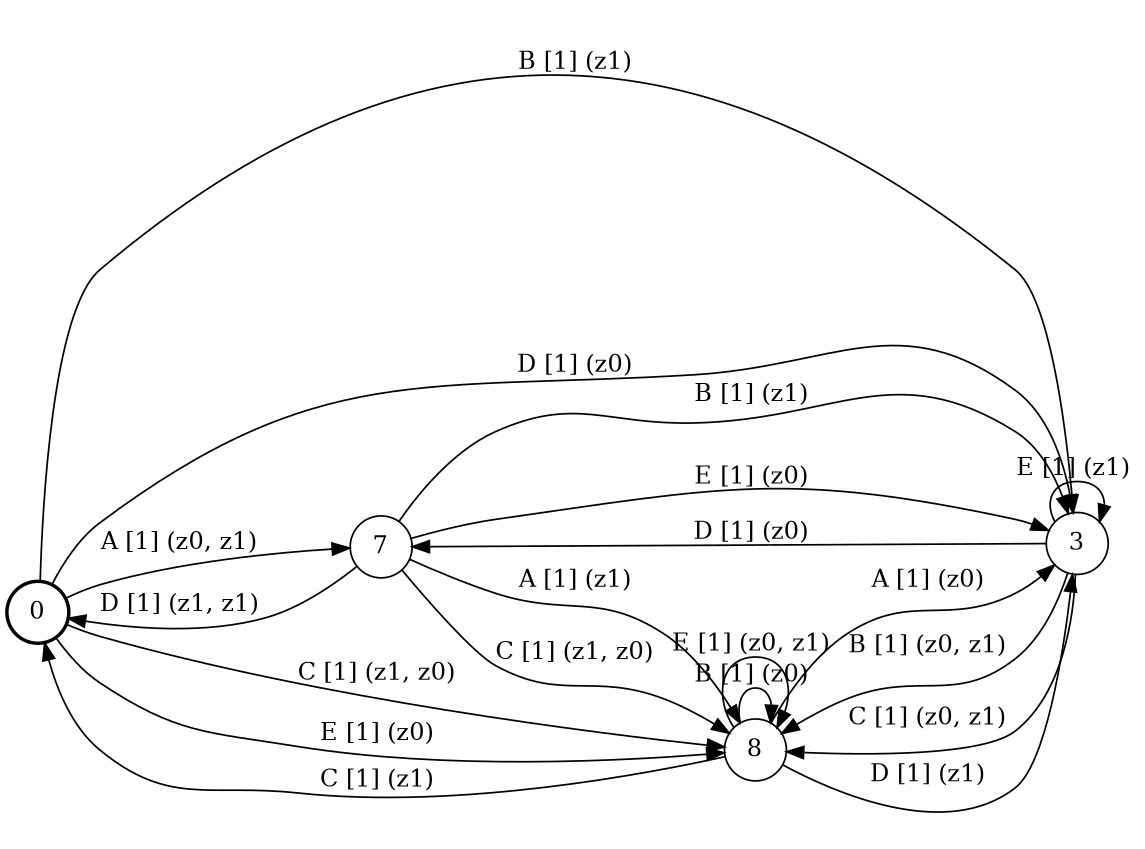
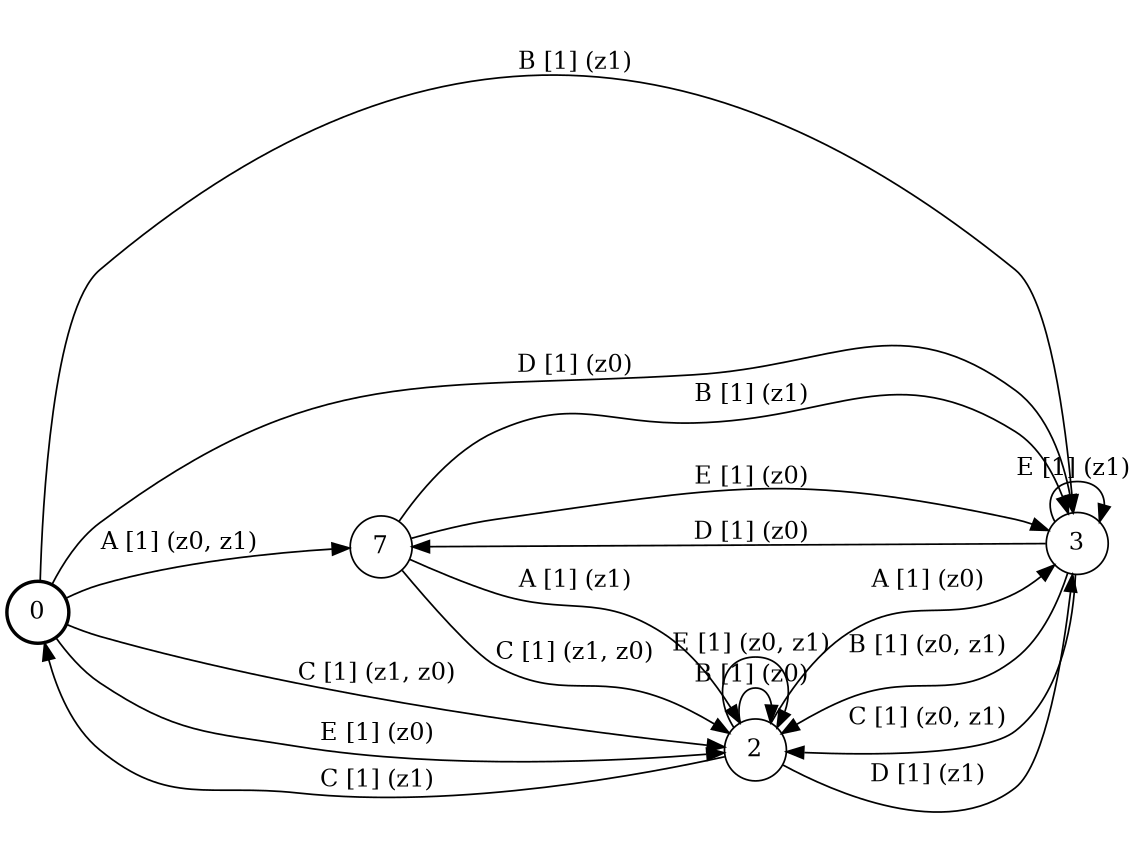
(228, 625) -> none
(755, 750) -> (755, 750)
